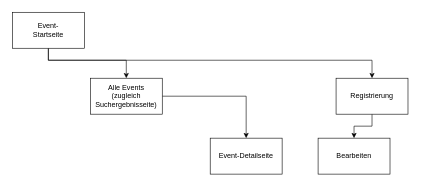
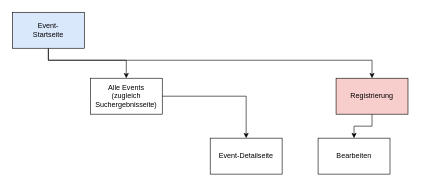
(48, 30) -> (48, 30)
(372, 96) -> (372, 96)
